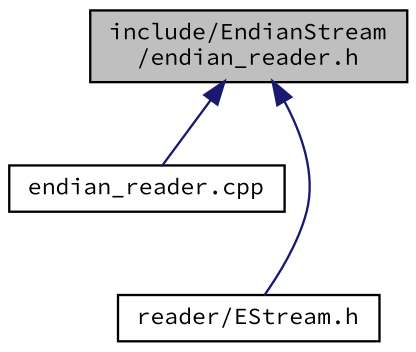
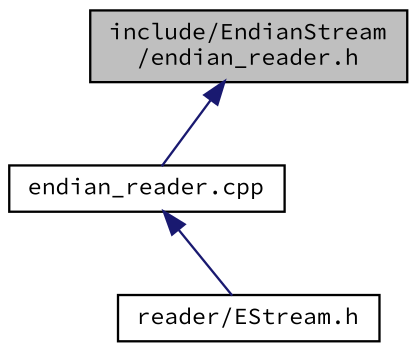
(308, 202) -> (205, 263)
